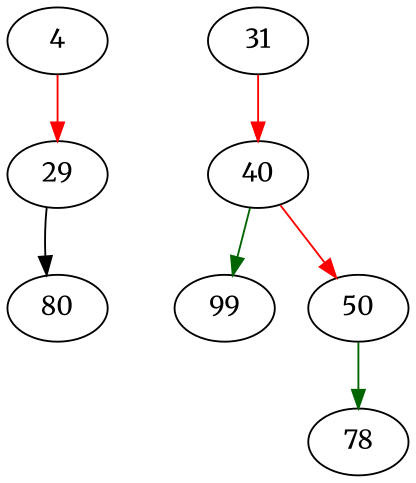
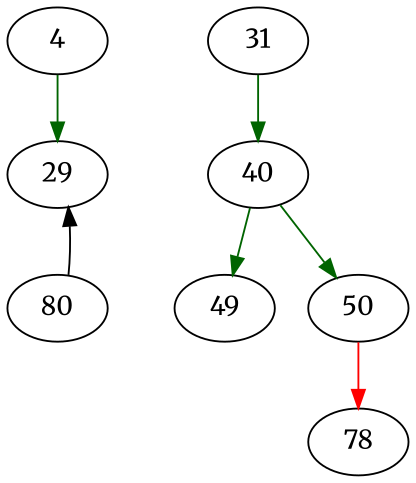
(58, 99) -> (58, 99)
(258, 99) -> (258, 99)
(45, 232) -> (70, 251)
(302, 234) -> (302, 234)
(225, 308) -> (225, 308)
(358, 366) -> (358, 366)
